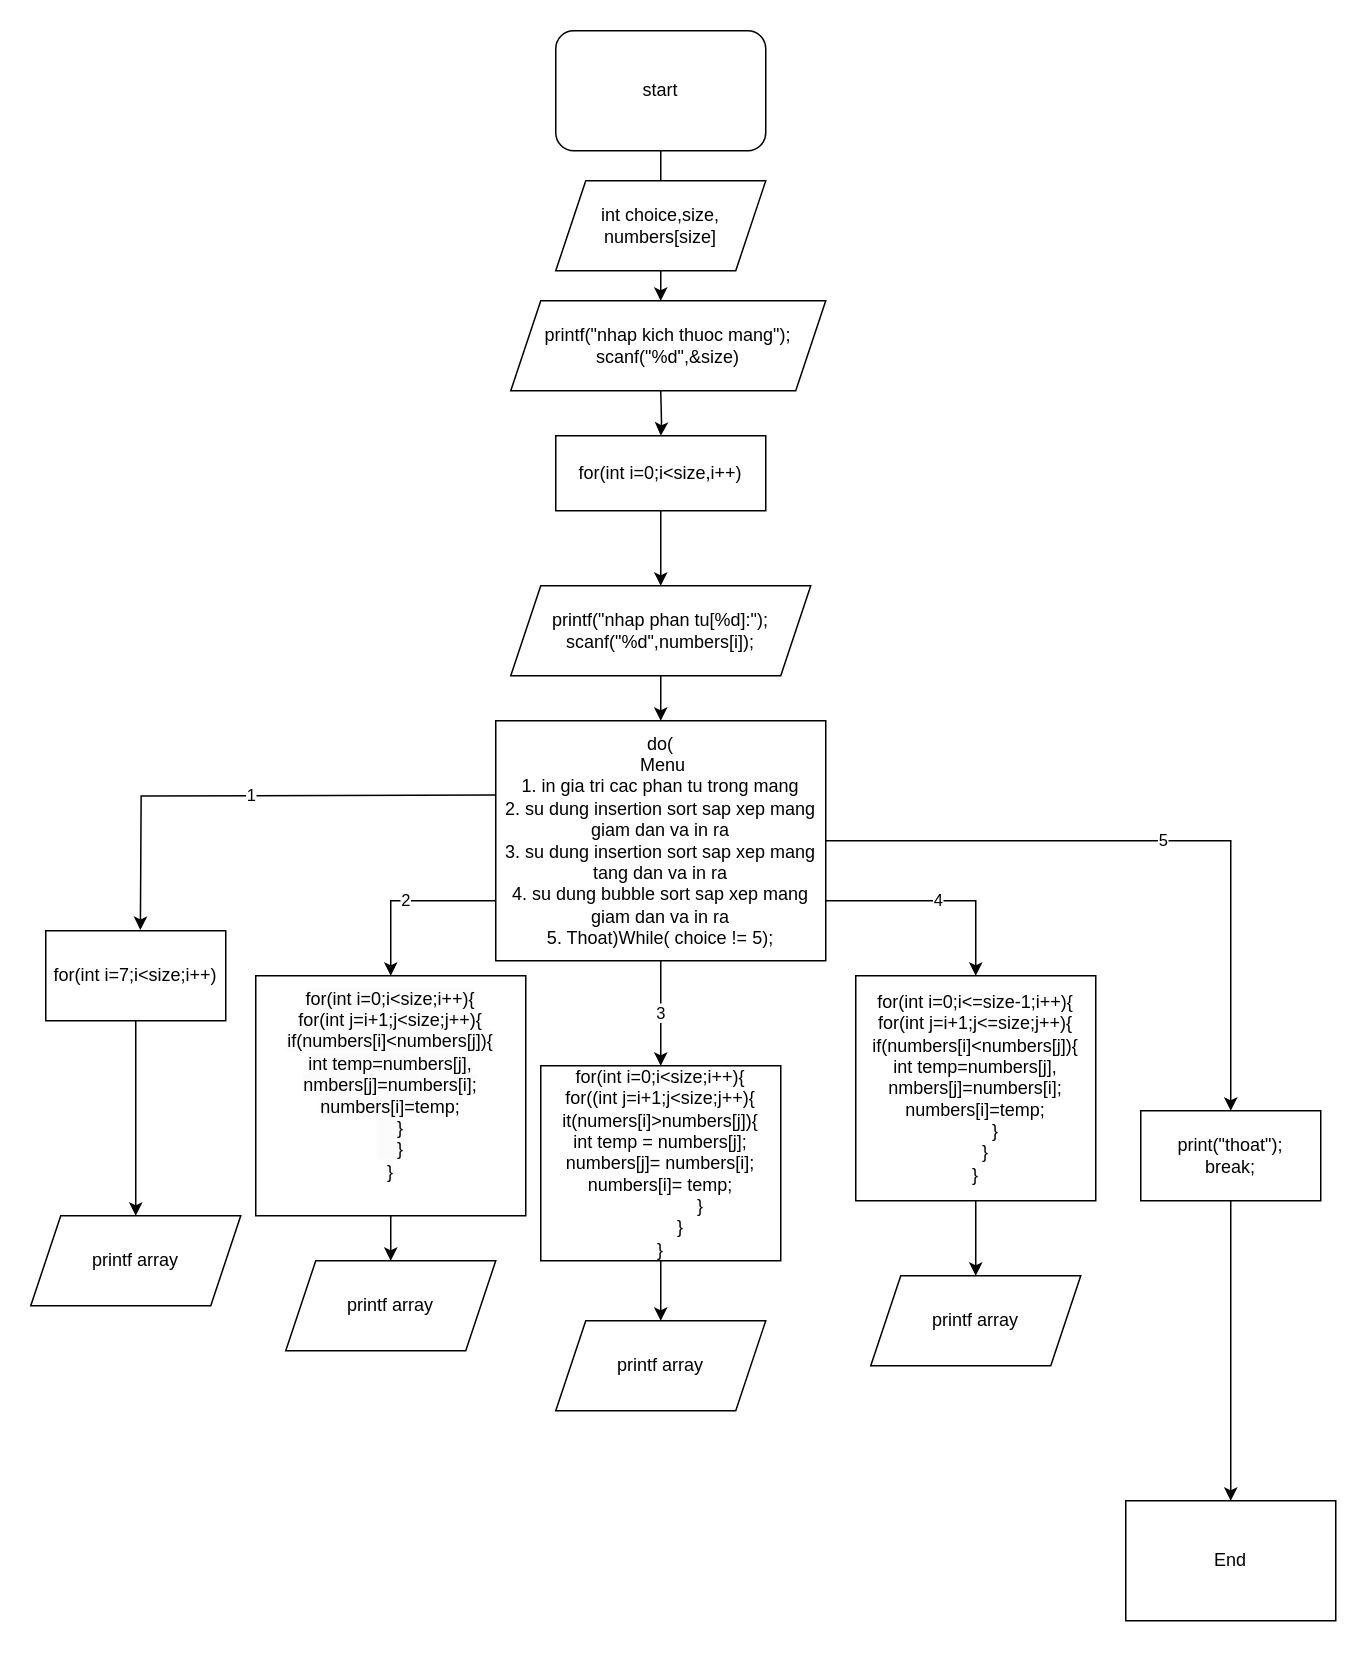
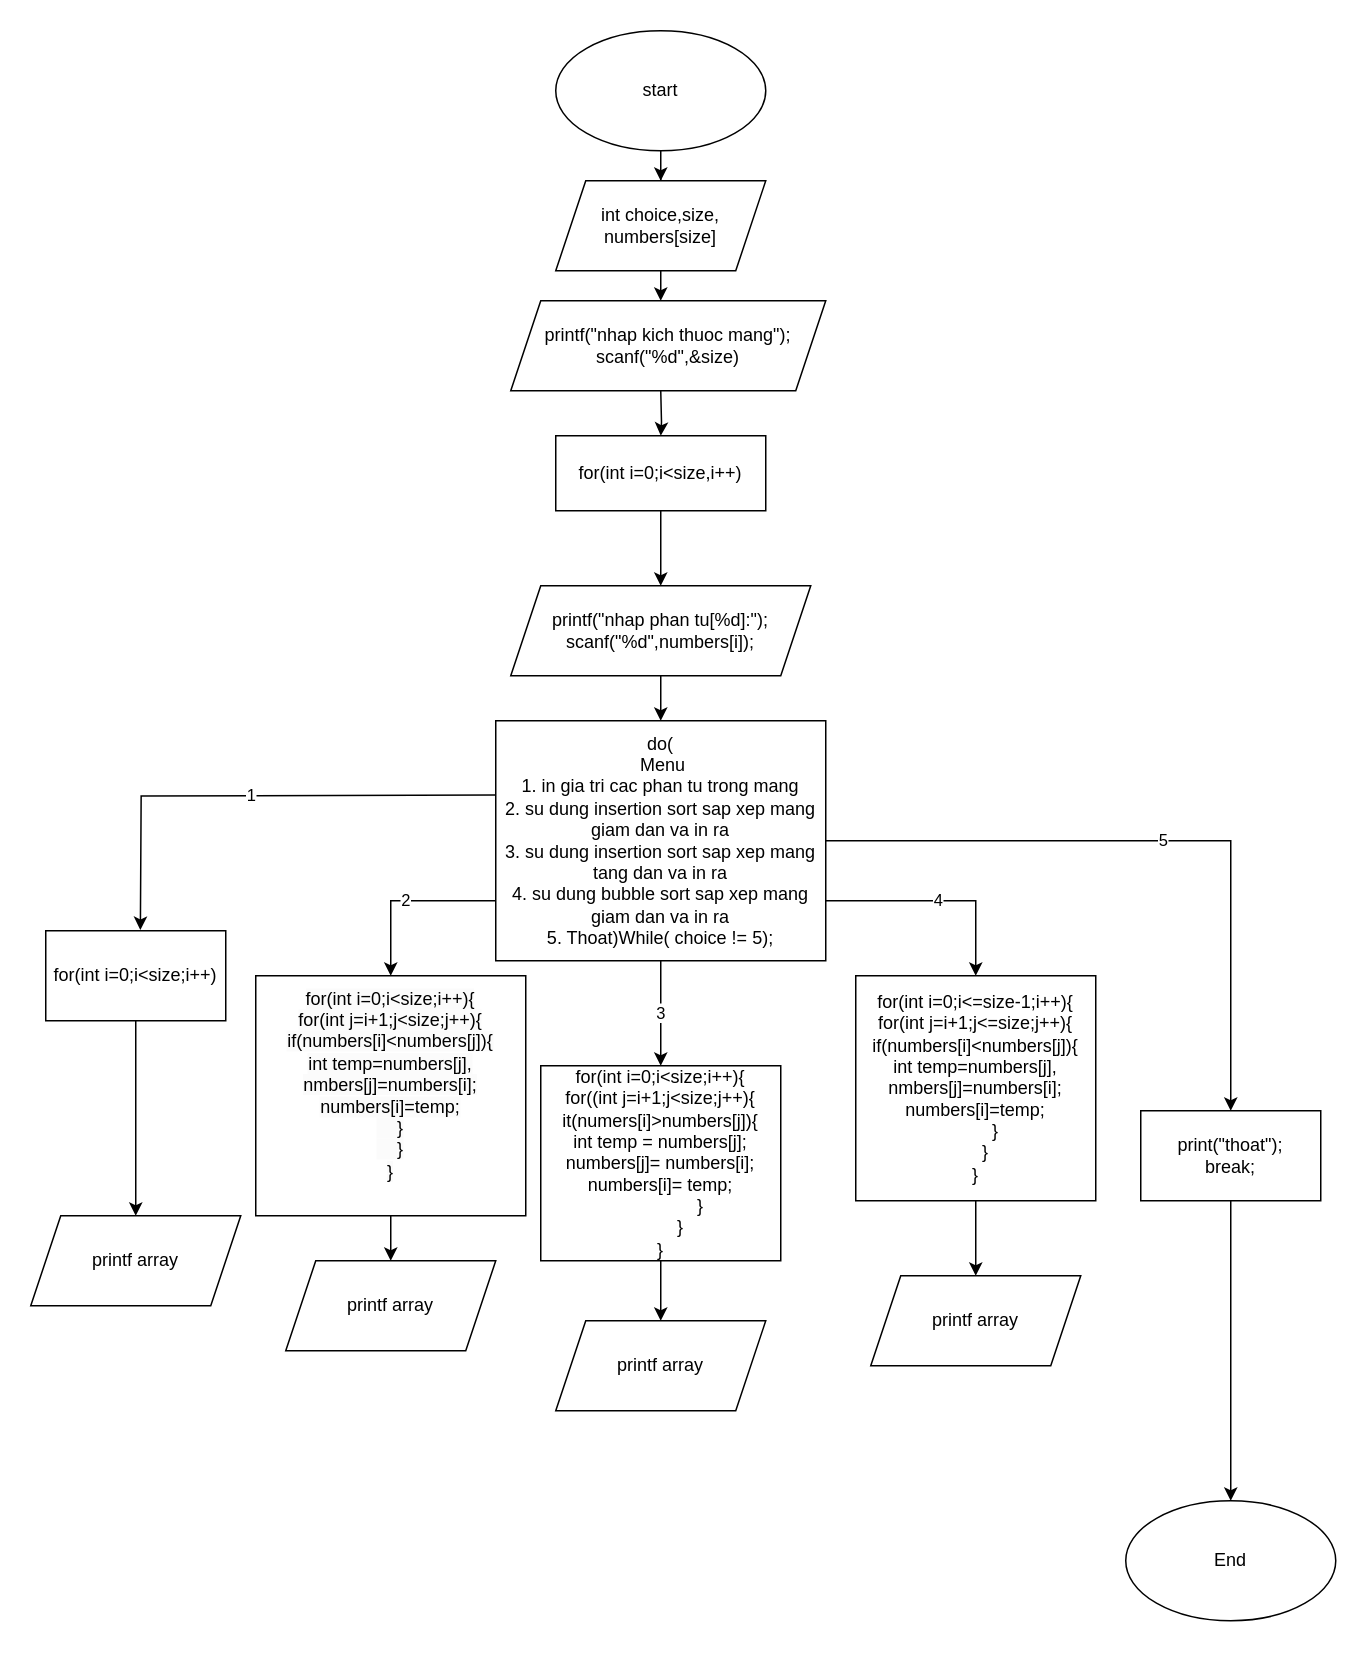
(661, 91) -> (661, 91)
(661, 173) -> (661, 169)
(136, 976) -> (136, 976)
(1231, 1561) -> (1231, 1561)
